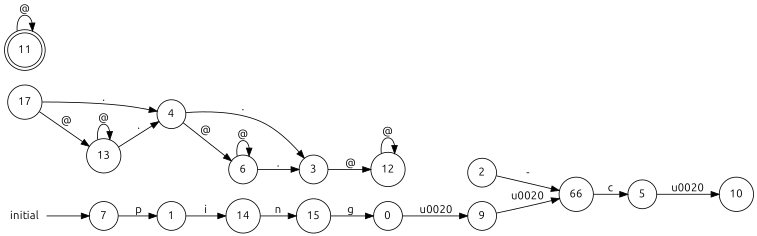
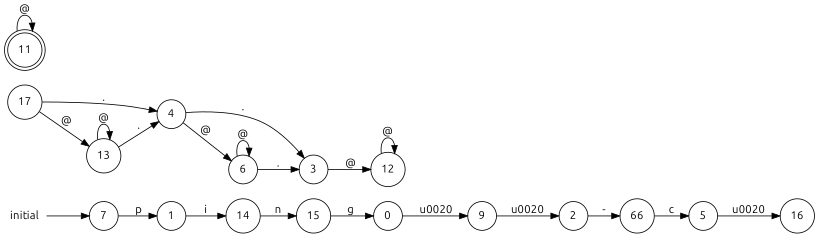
(736, 194) -> (797, 216)
(524, 207) -> (524, 216)
